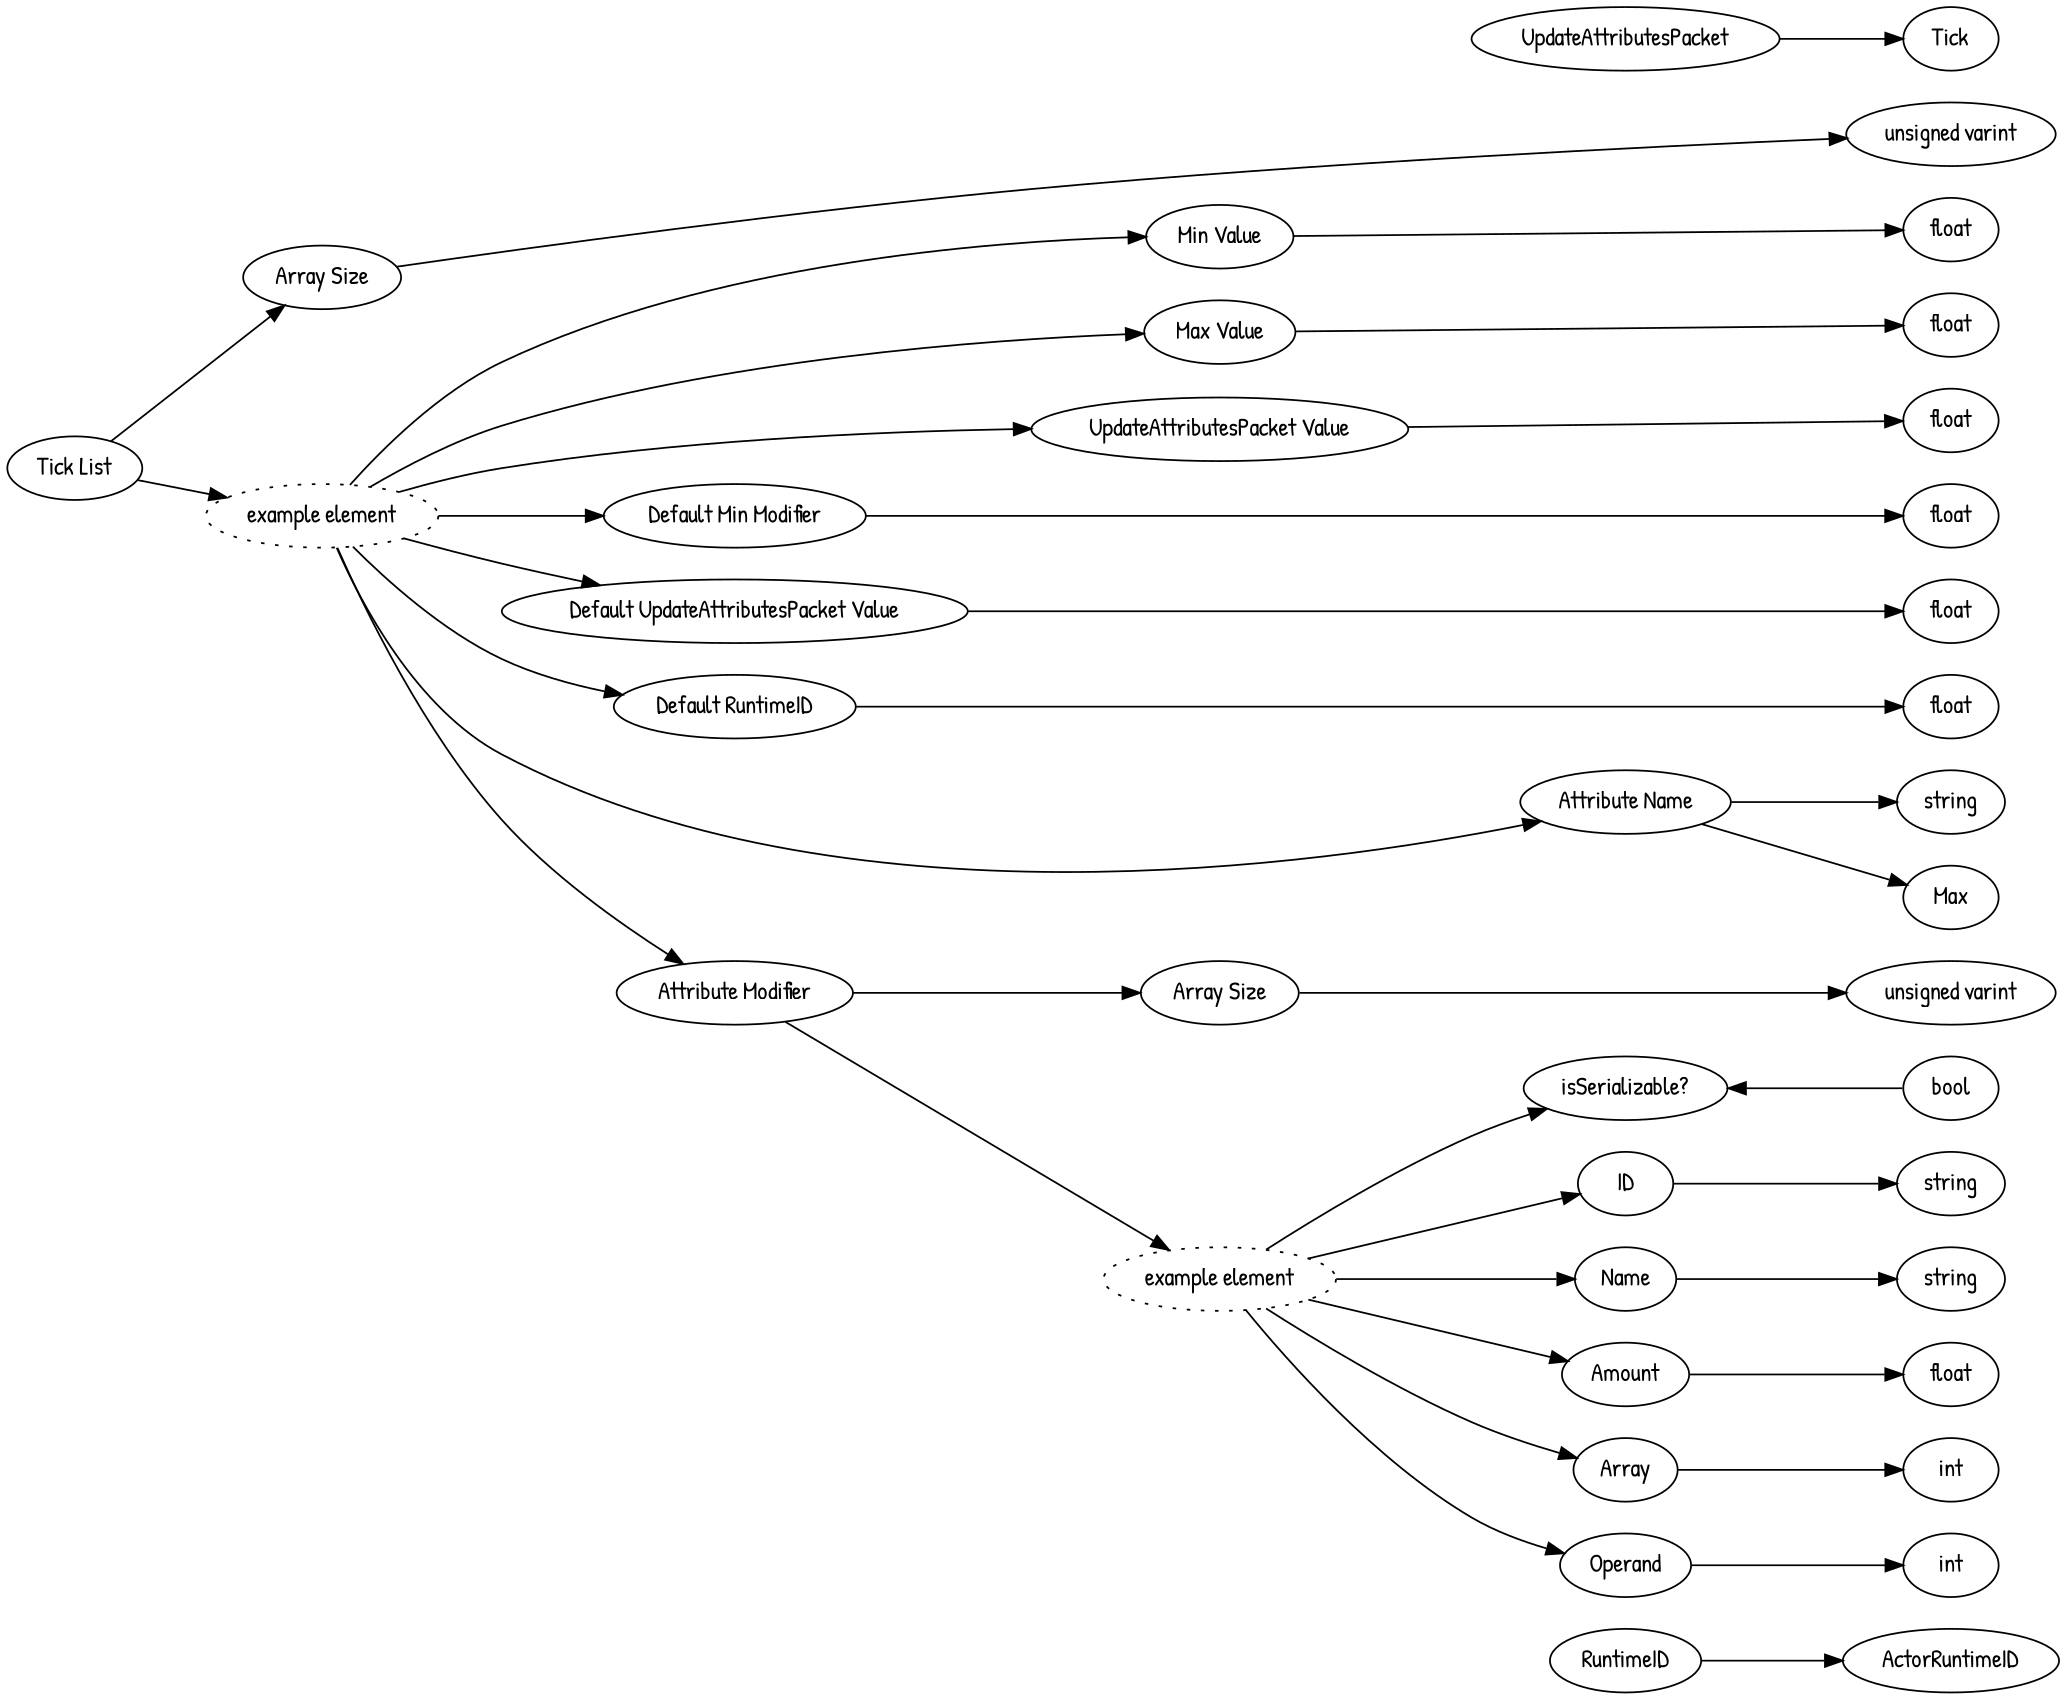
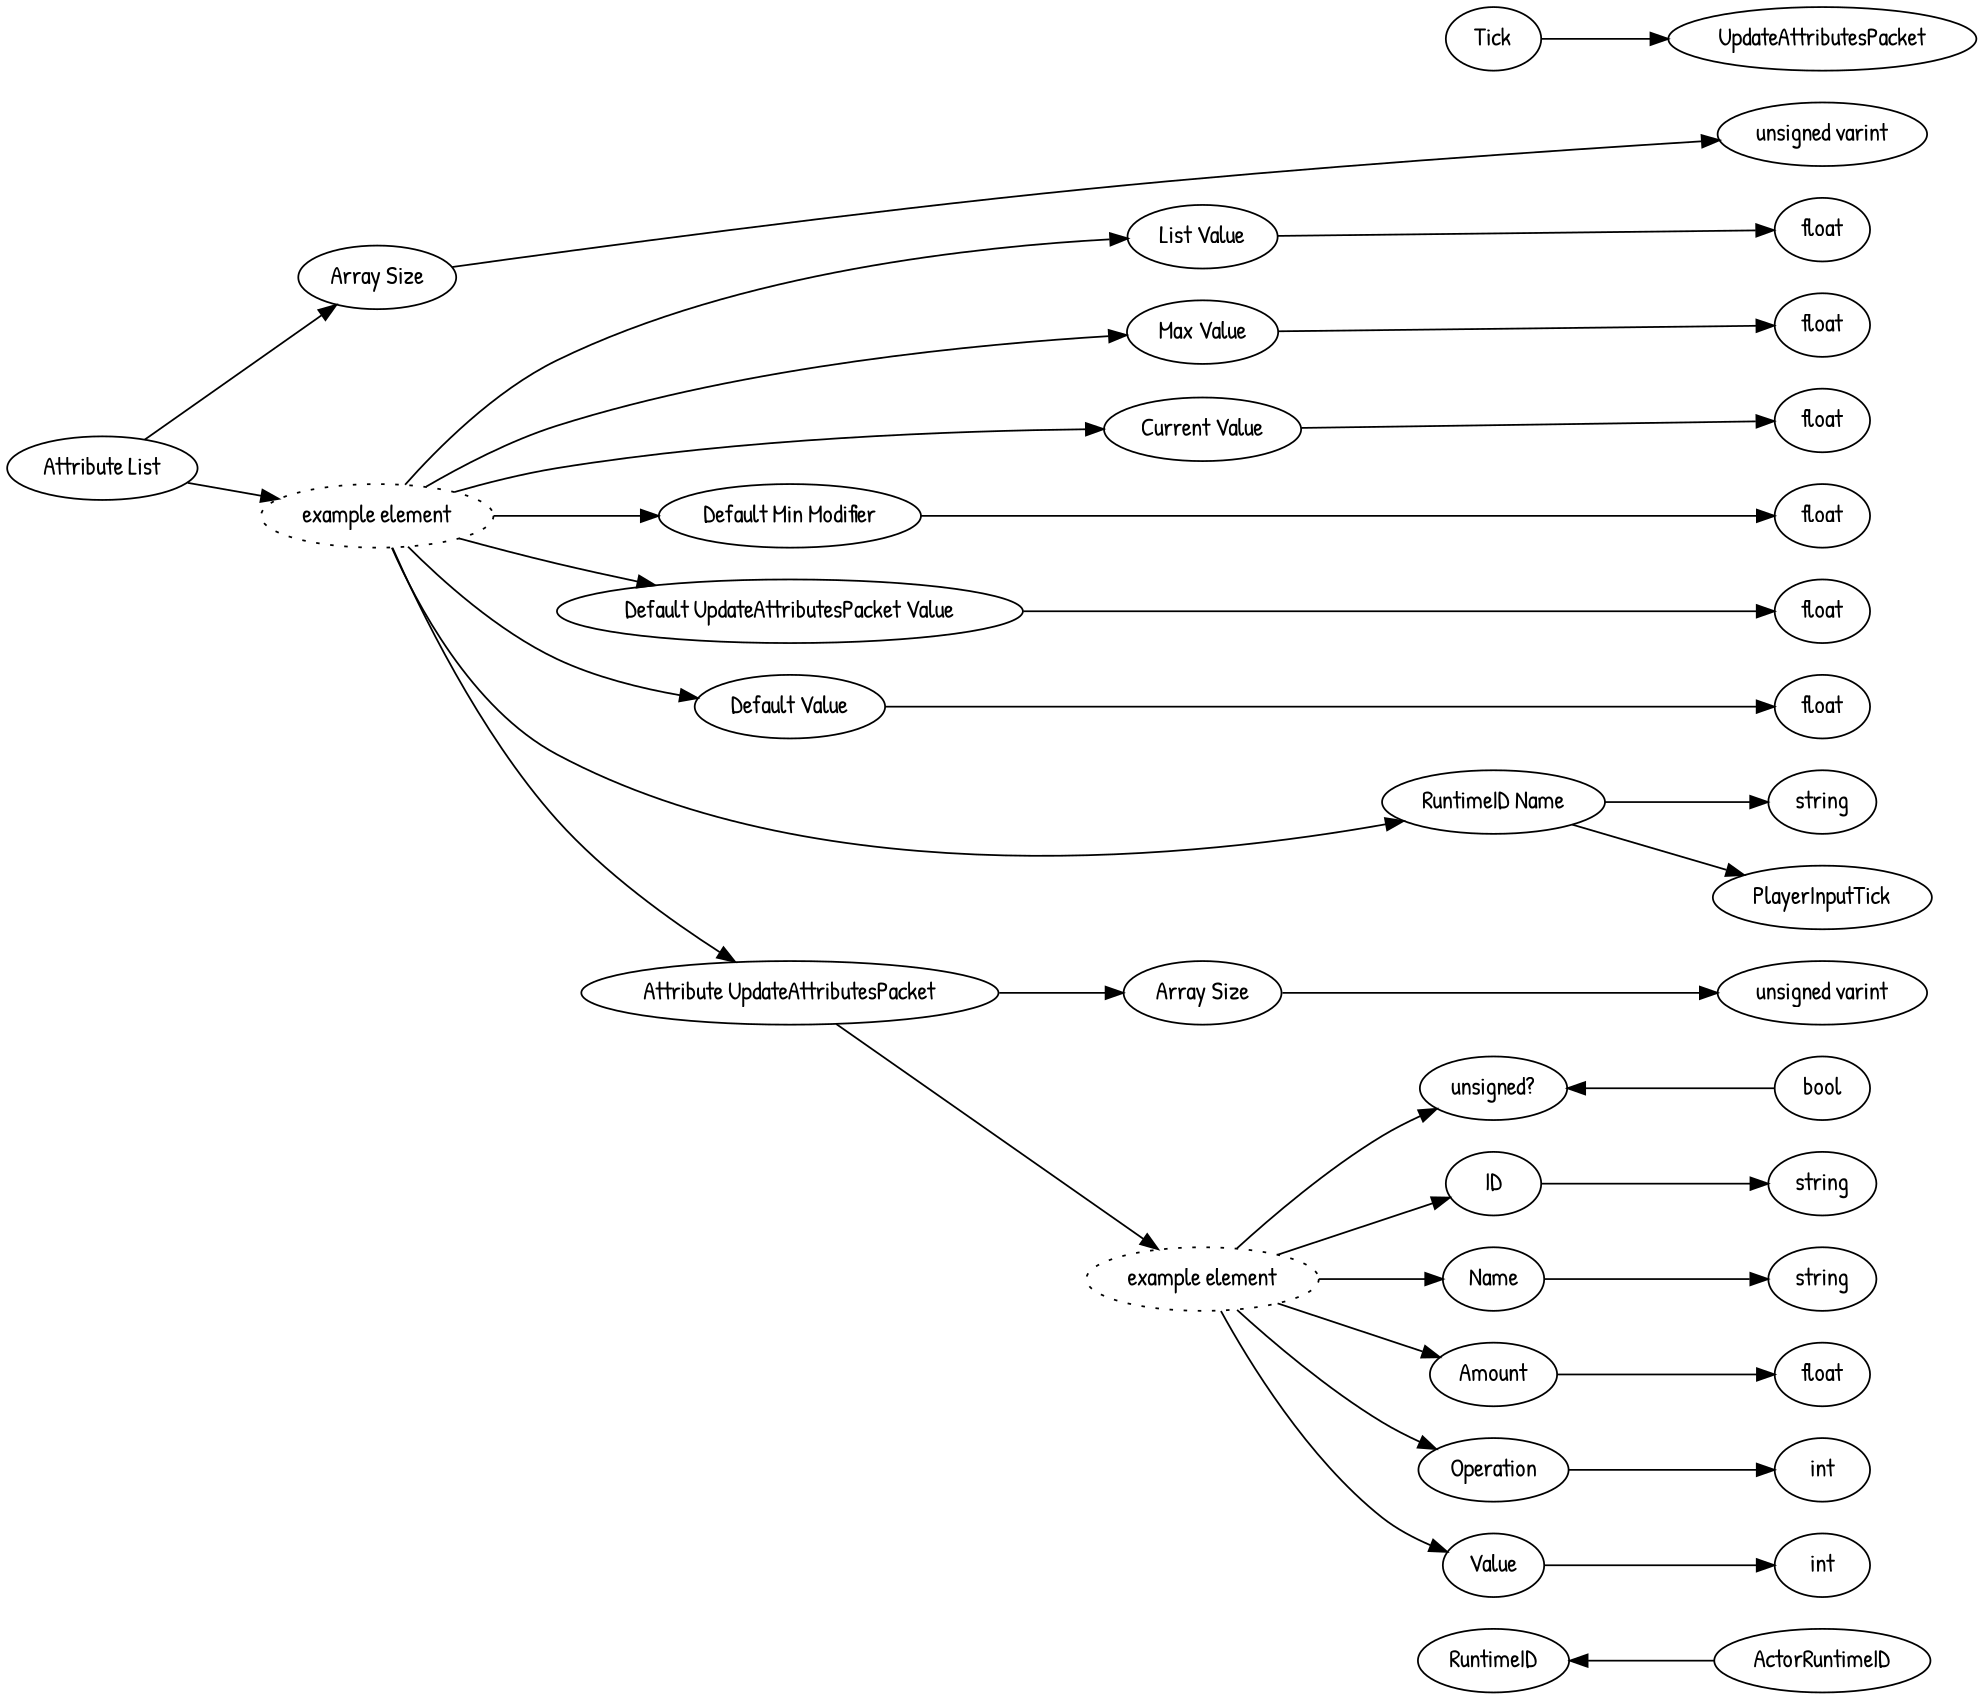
(1832, 39) -> (1596, 39)
(1220, 237) -> (1203, 237)
(1220, 429) -> (1203, 429)
(75, 468) -> (102, 468)
(735, 707) -> (790, 707)
(1626, 802) -> (1494, 802)
(1951, 897) -> (1822, 897)
(735, 993) -> (790, 993)
(1626, 1088) -> (1494, 1088)
(1626, 1470) -> (1494, 1470)
(1626, 1565) -> (1494, 1565)
(1763, 1661) -> (1651, 1661)
